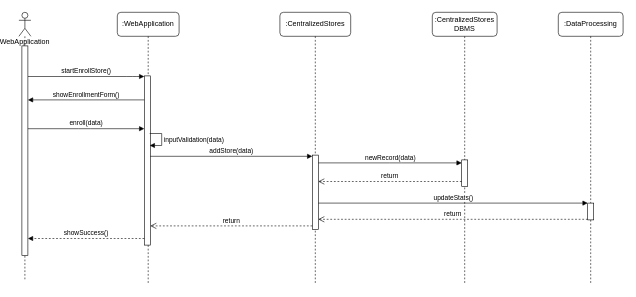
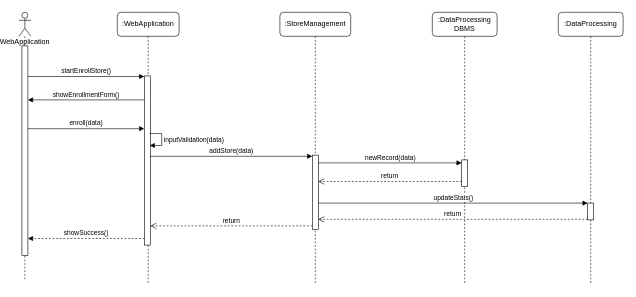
(315, 24) -> (315, 24)
(465, 24) -> (465, 24)
